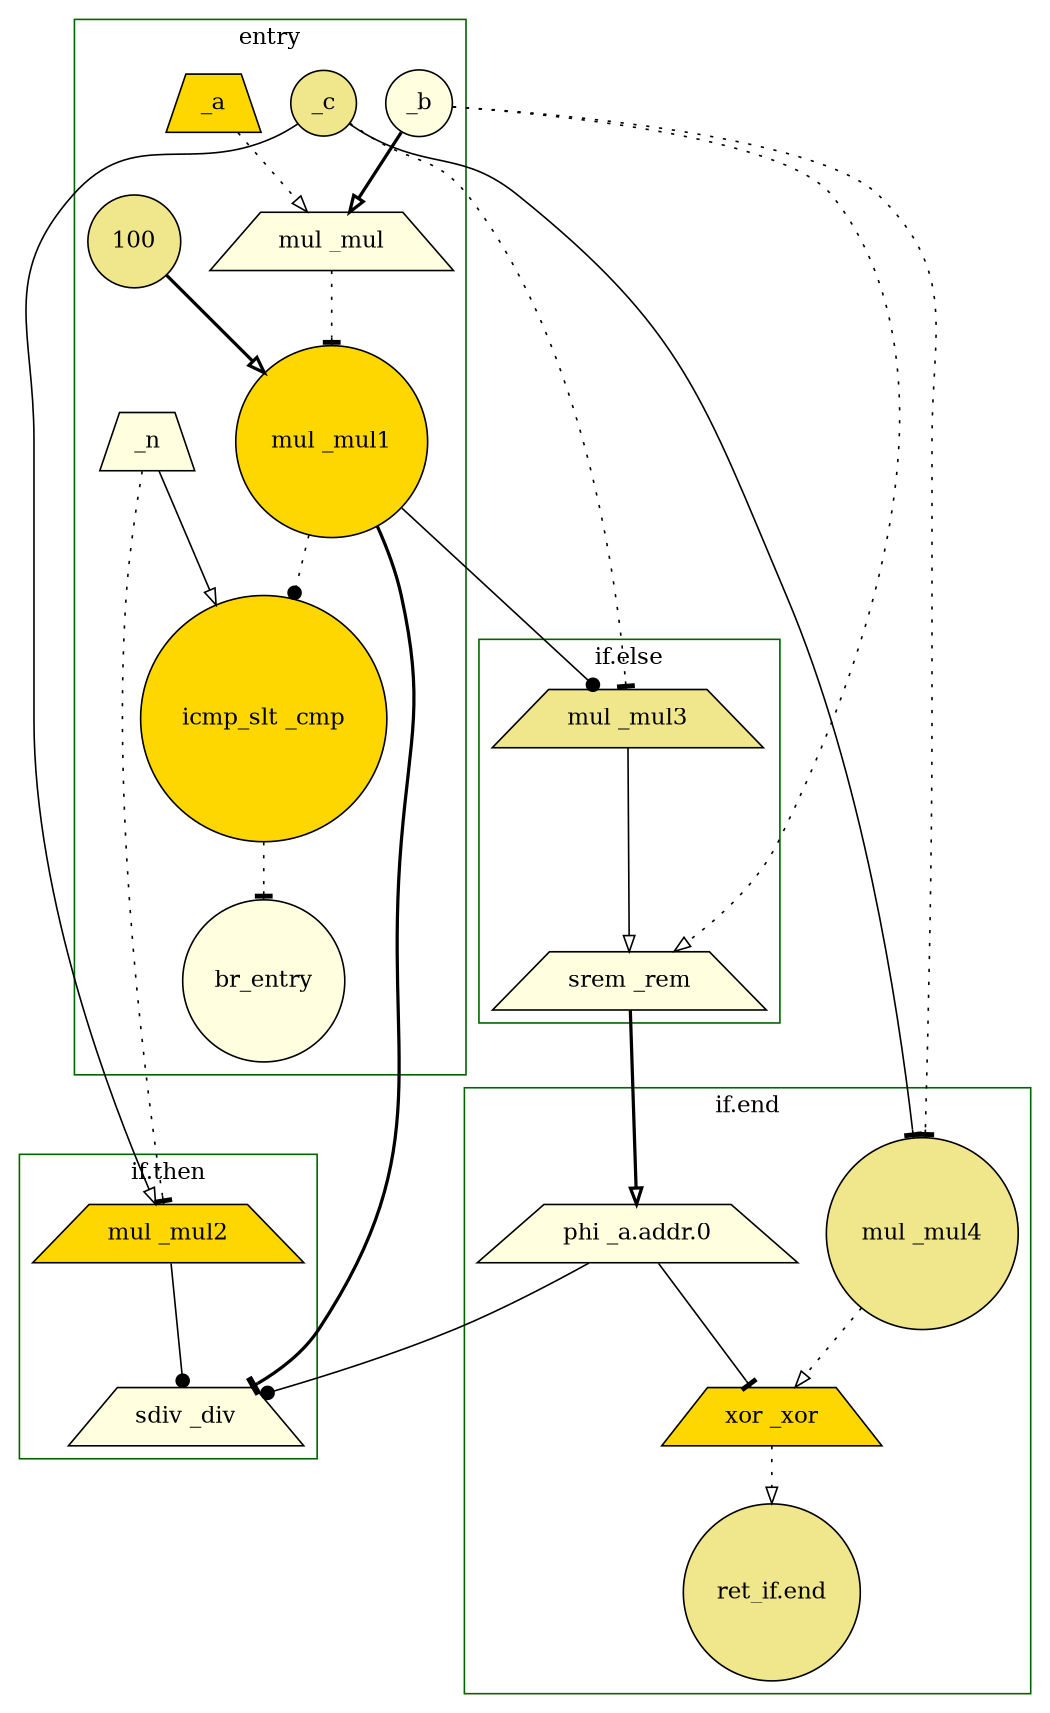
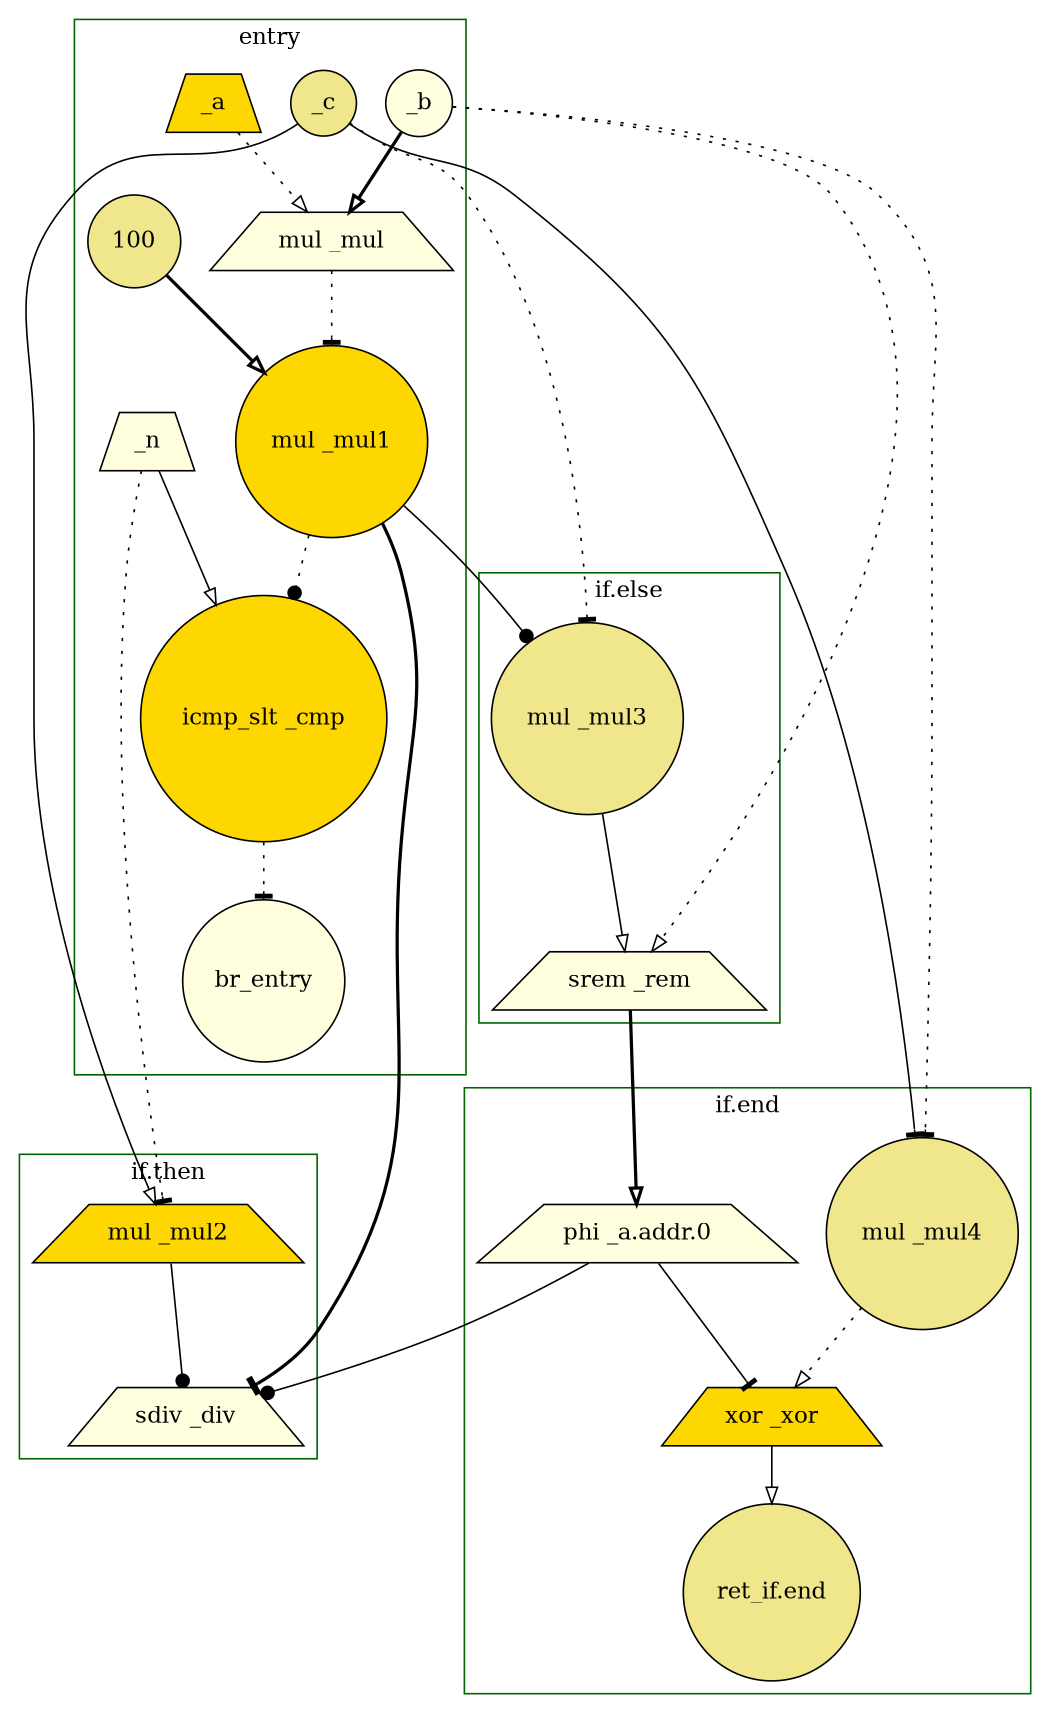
(628, 719) -> (587, 719)
(772, 1466) -> (772, 1466)
